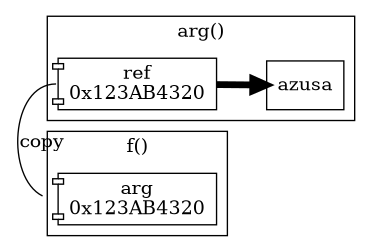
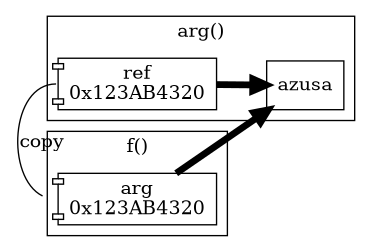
none -> (217, 145)
